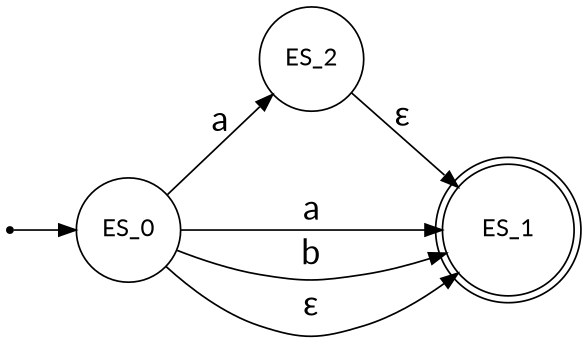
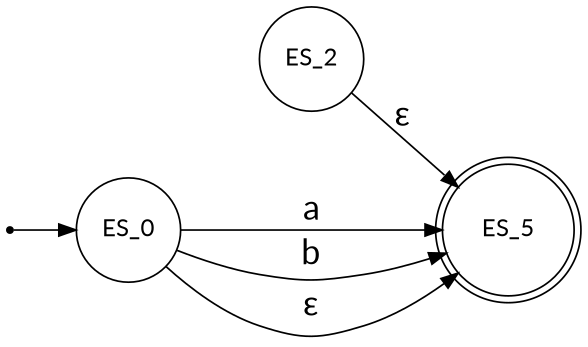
(214, 151) -> none
(508, 230) -> (508, 230)
